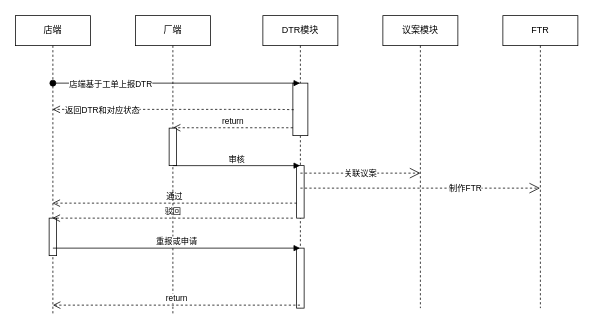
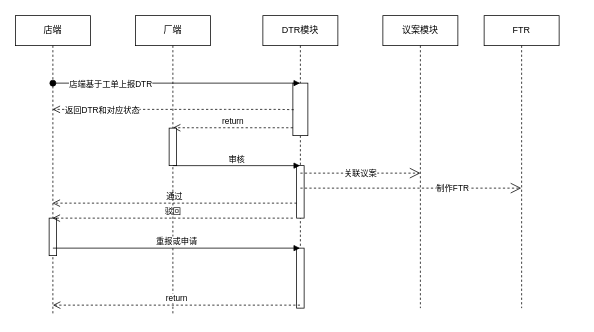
(540, 162) -> (522, 162)
